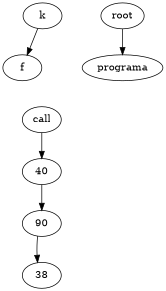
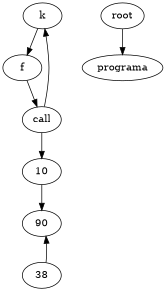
none -> (49, 71)
none -> (31, 90)
(42, 172) -> (42, 172)
(37, 246) -> (47, 253)
